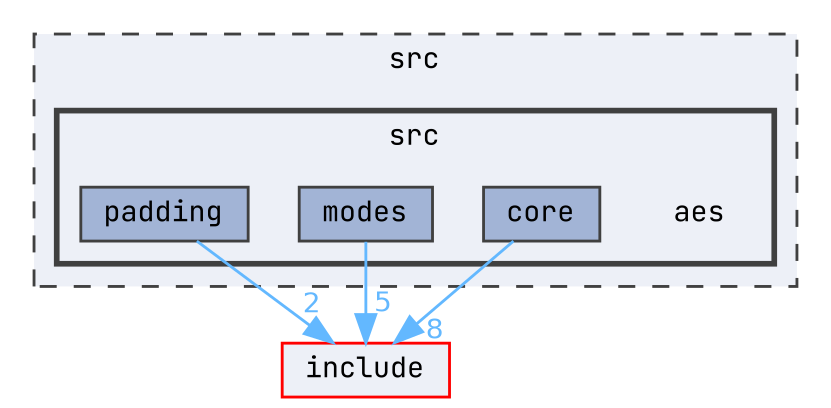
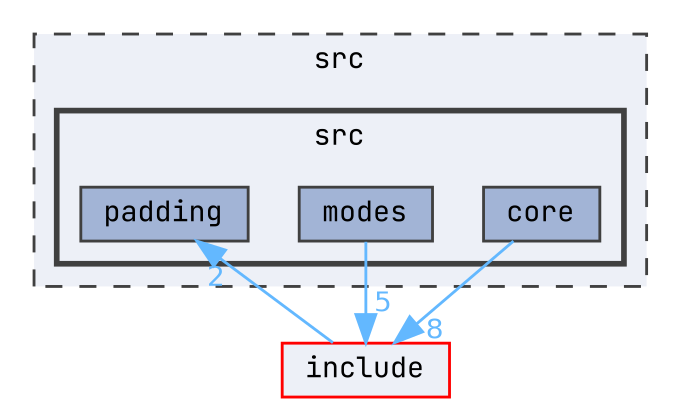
(701, 214) -> none
(281, 304) -> (282, 305)
